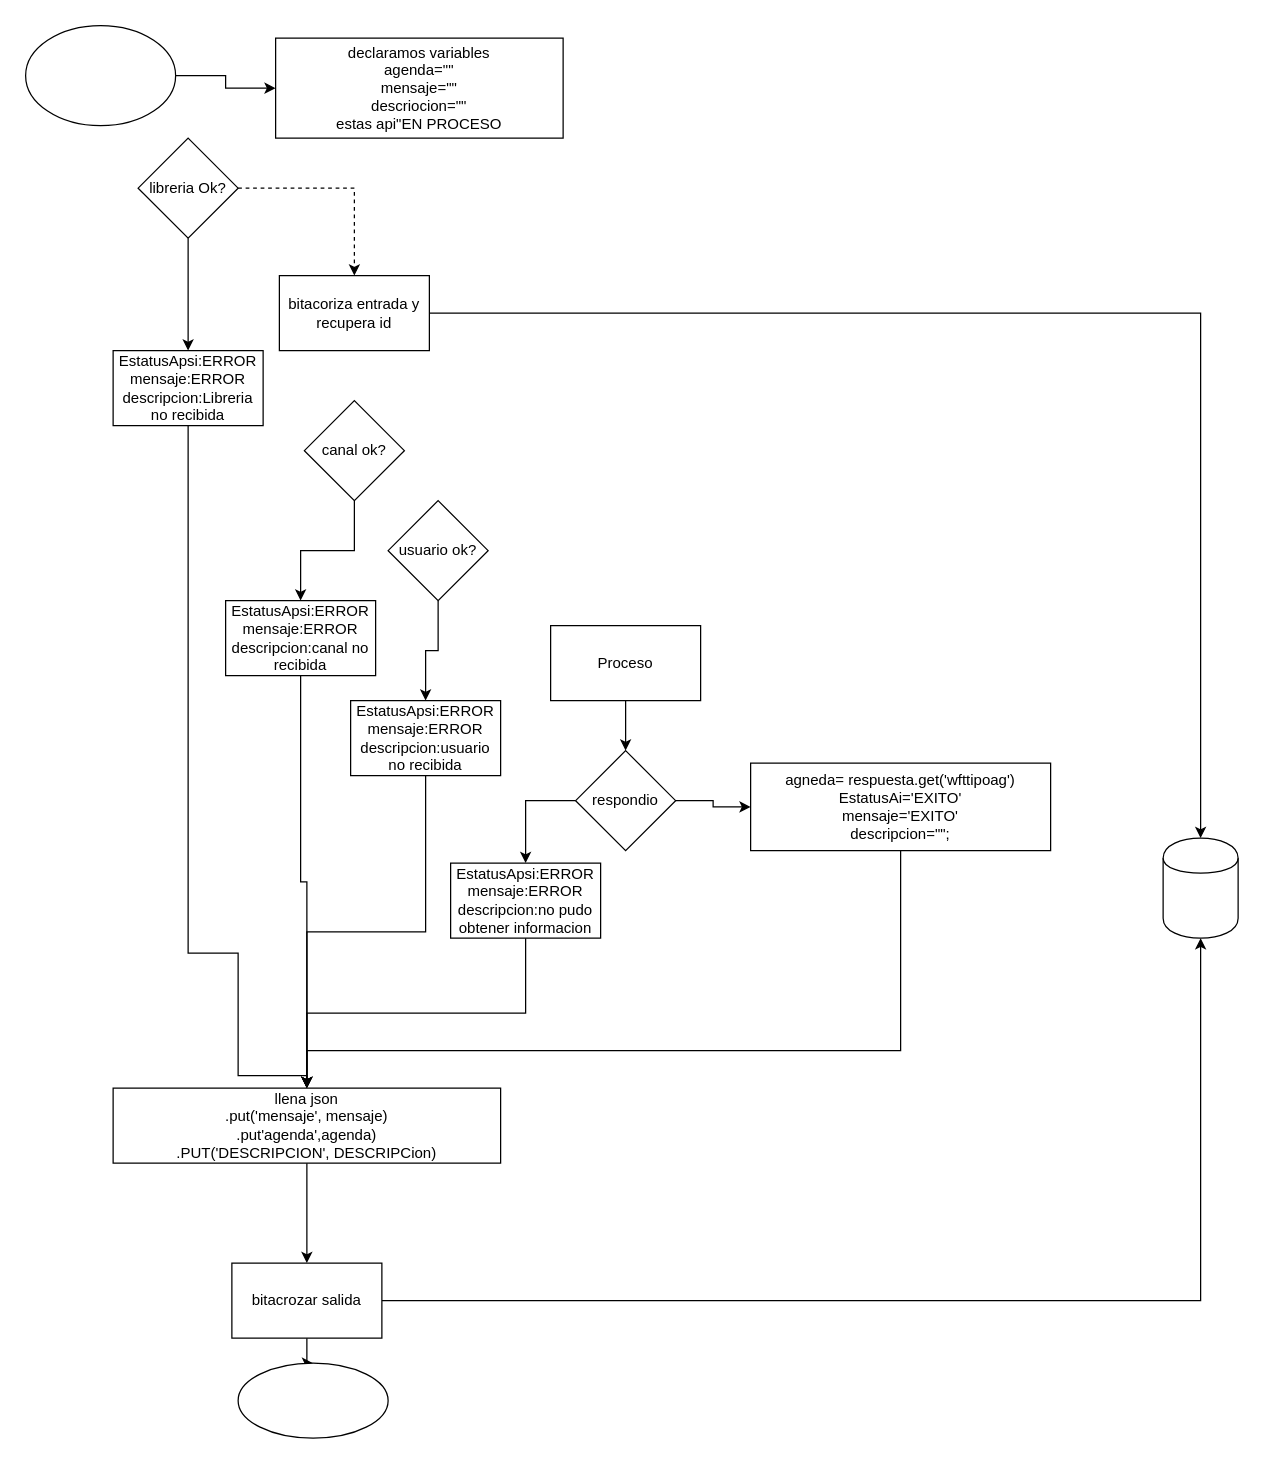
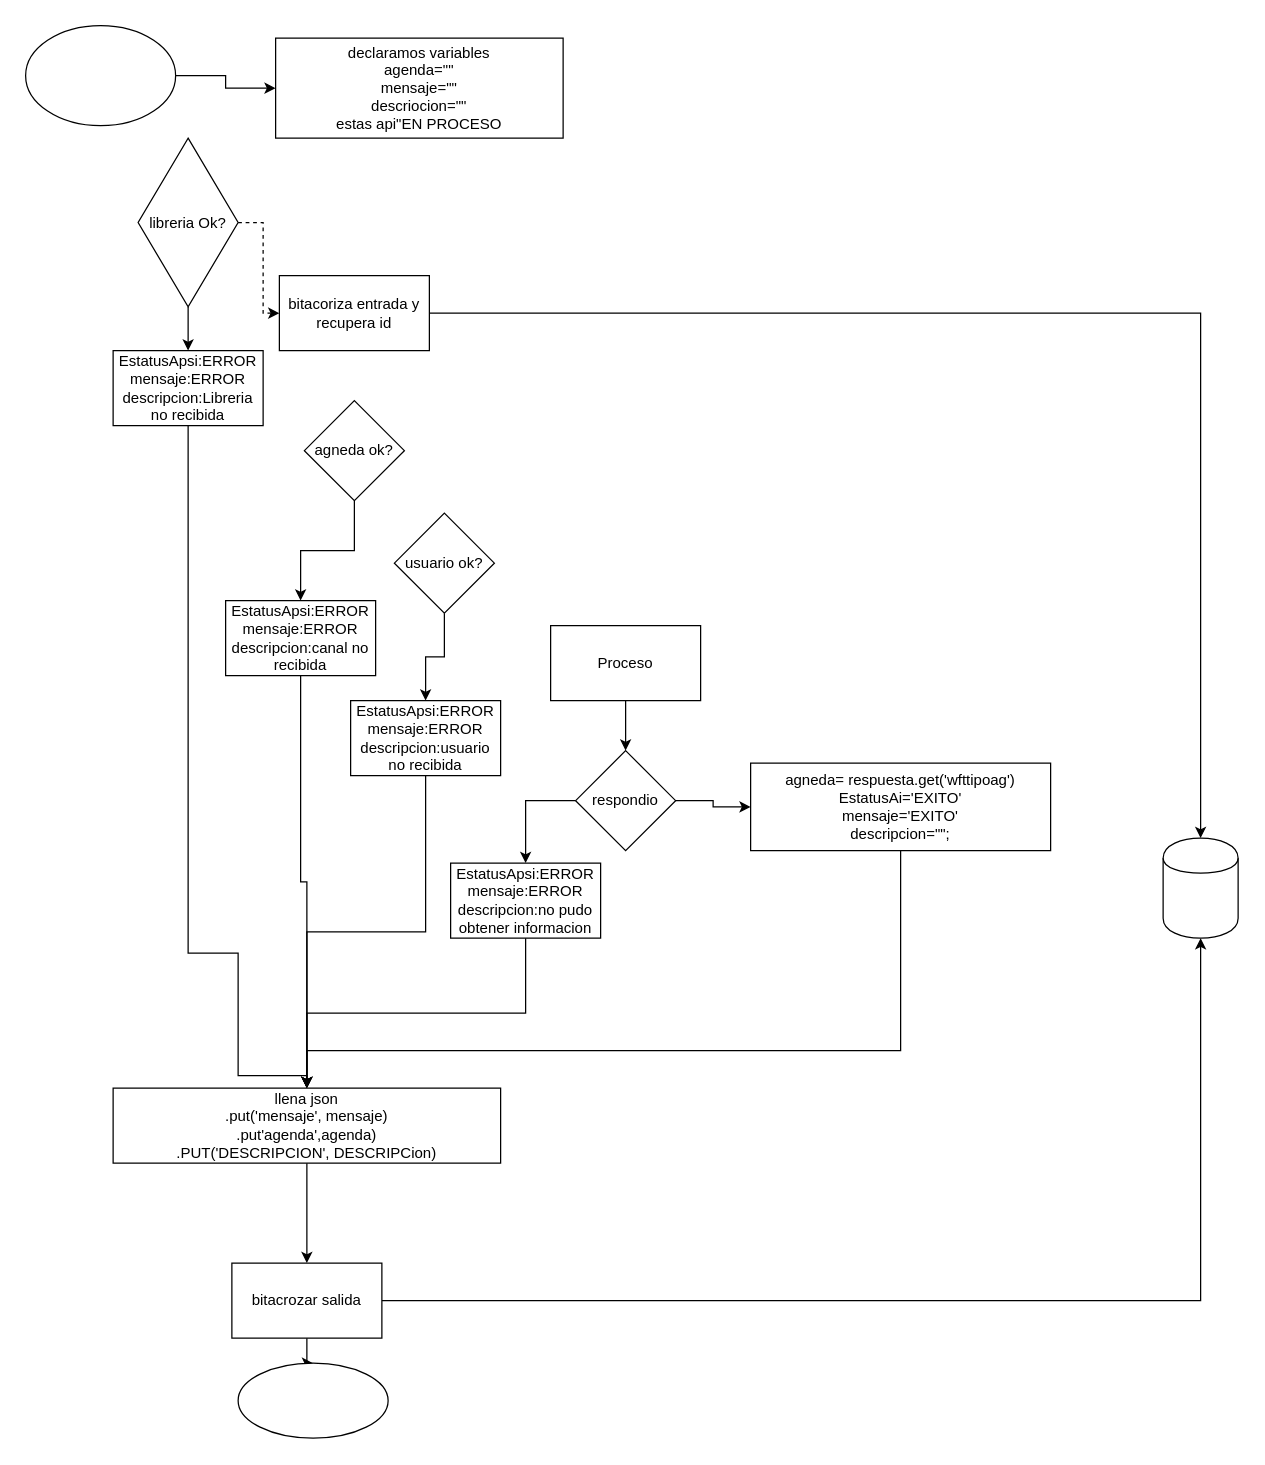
(188, 188) -> (188, 223)
(354, 451) -> (354, 451)
(438, 551) -> (444, 563)
